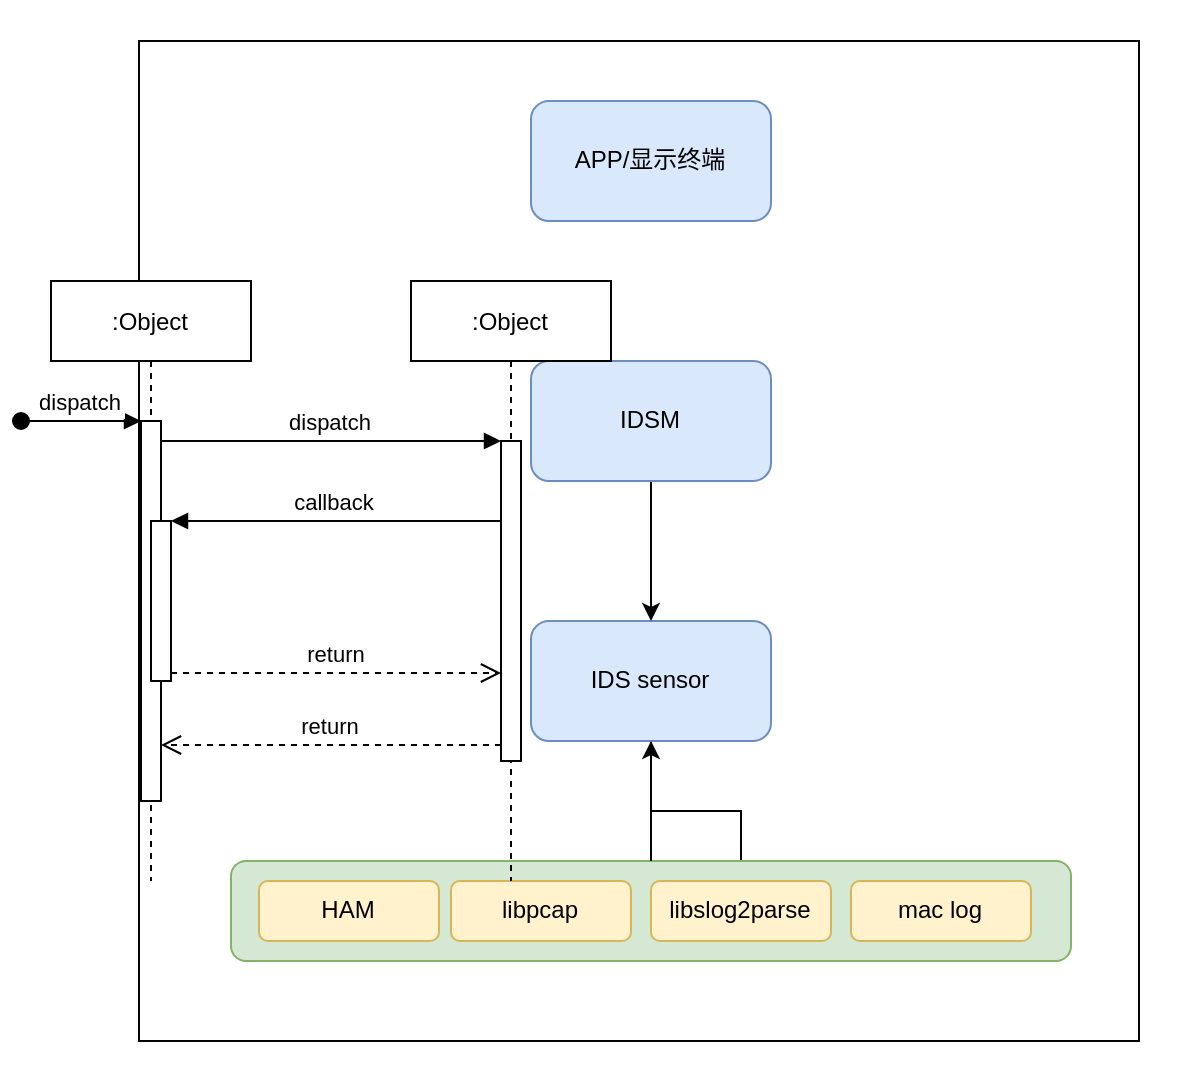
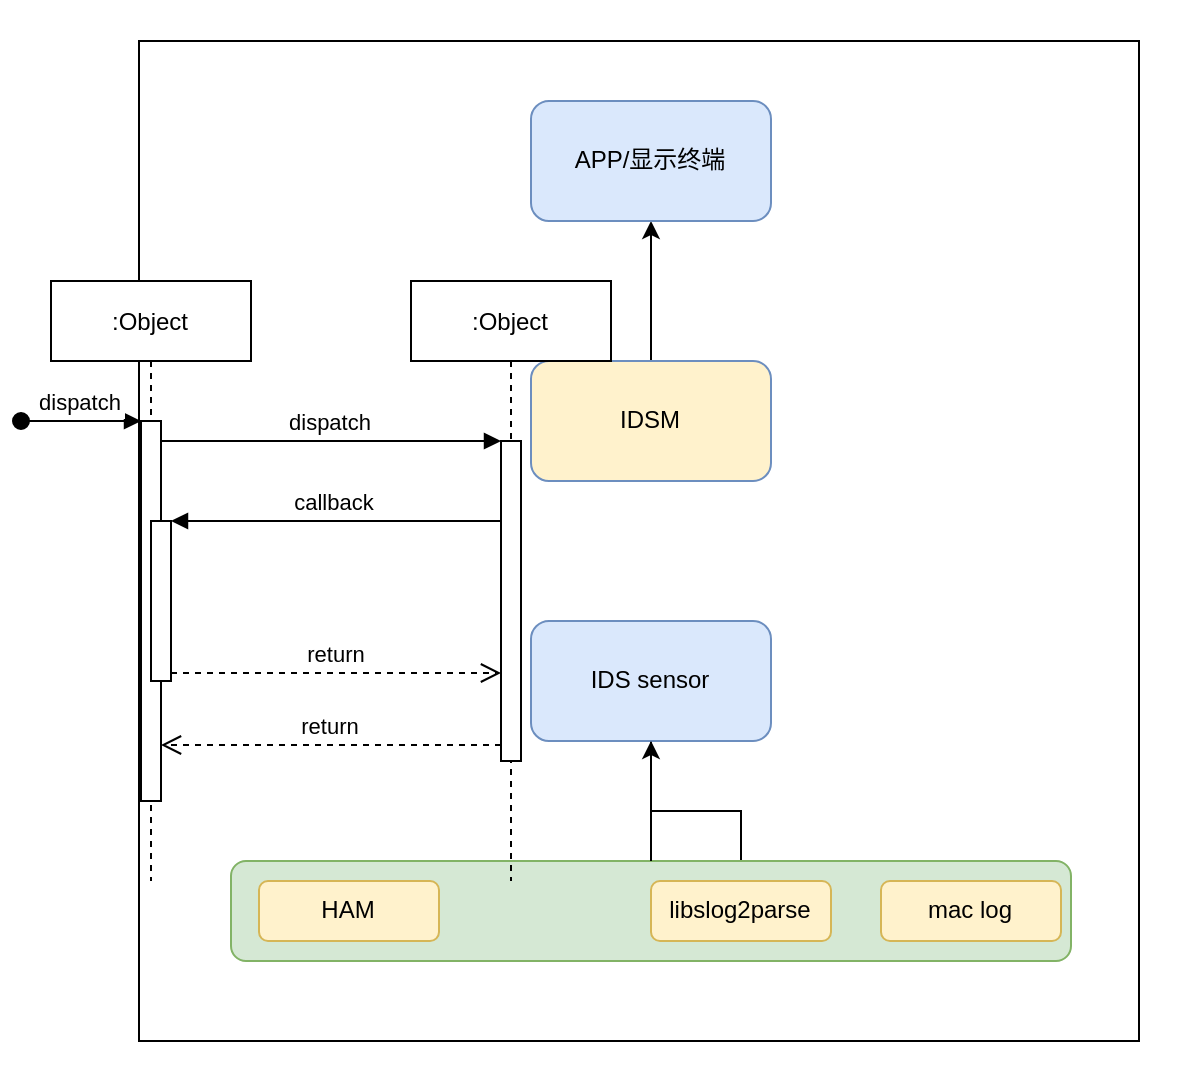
(651, 421) -> (651, 421)
(651, 544) -> (651, 298)
(541, 911) -> none
(941, 911) -> (971, 911)
